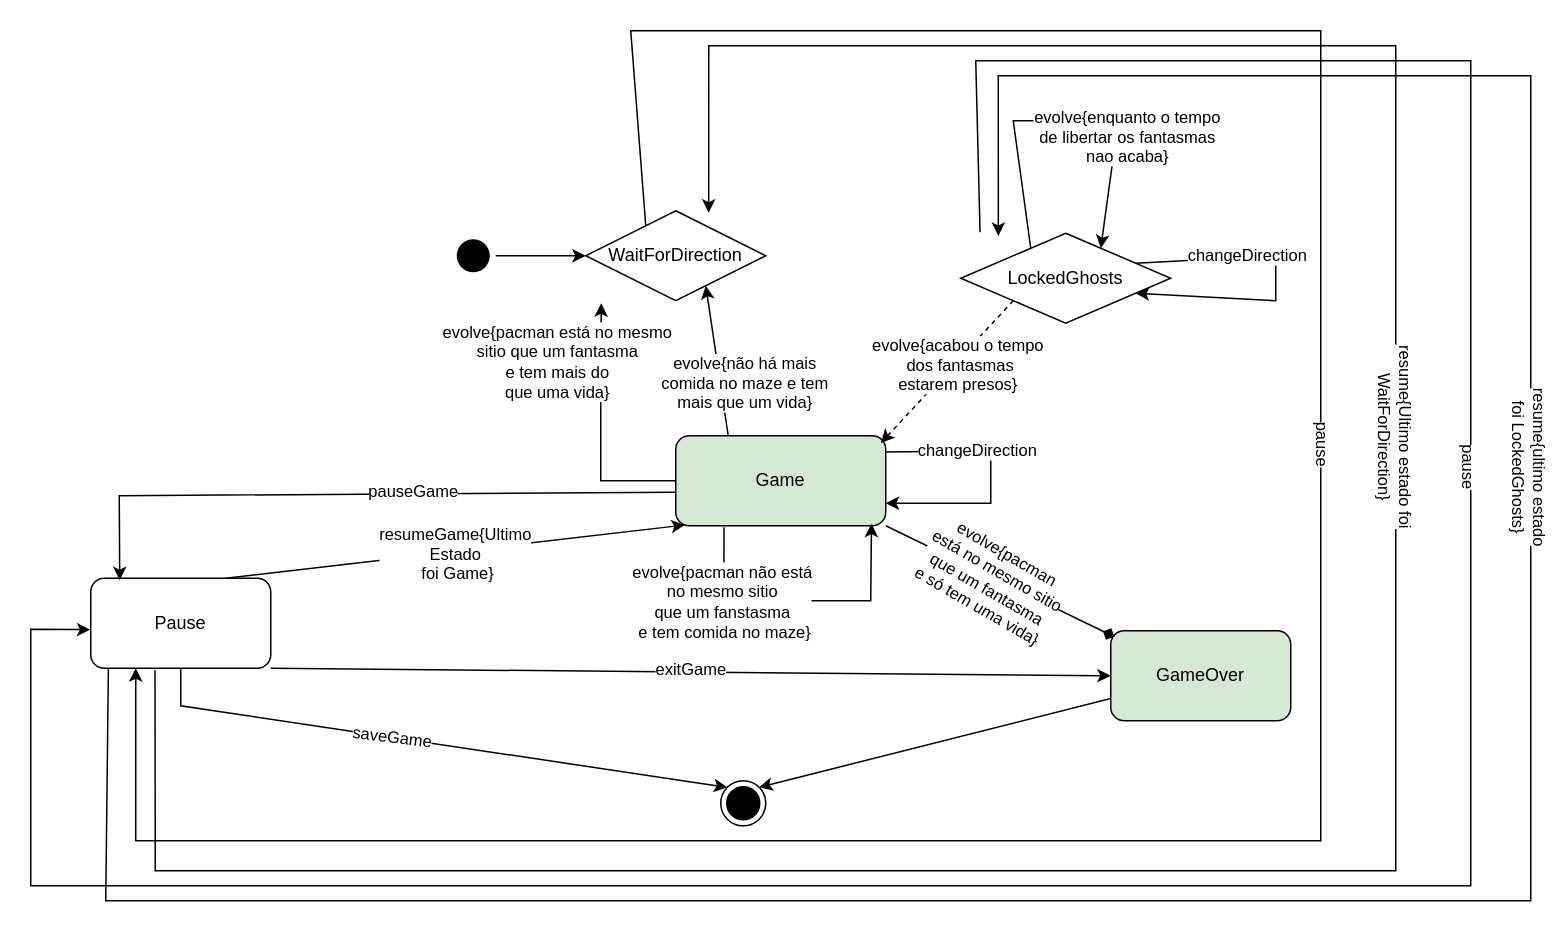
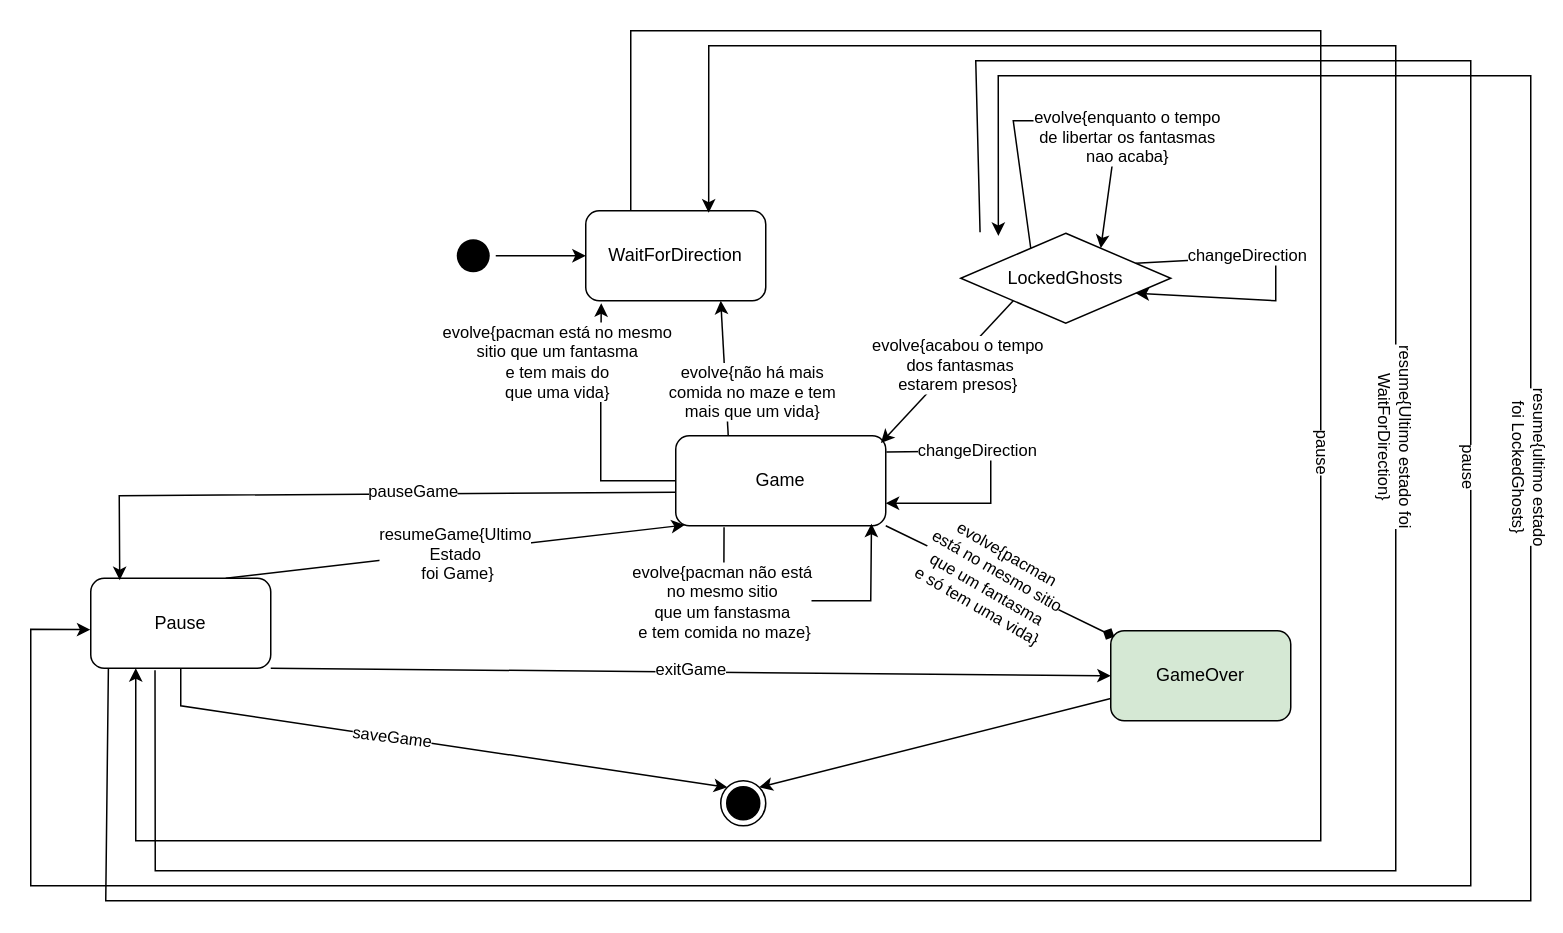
(676, 256) -> (676, 256)
(908, 414) -> (908, 414)
(781, 481) -> (781, 481)
